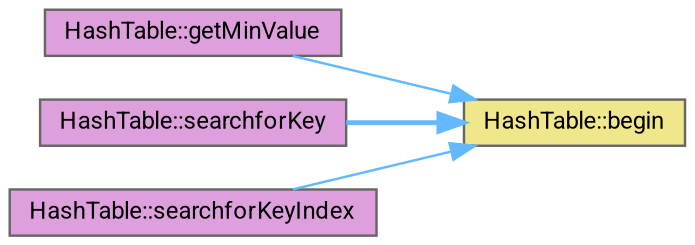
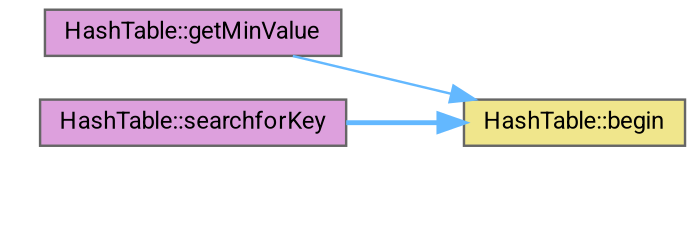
(193, 213) -> none
